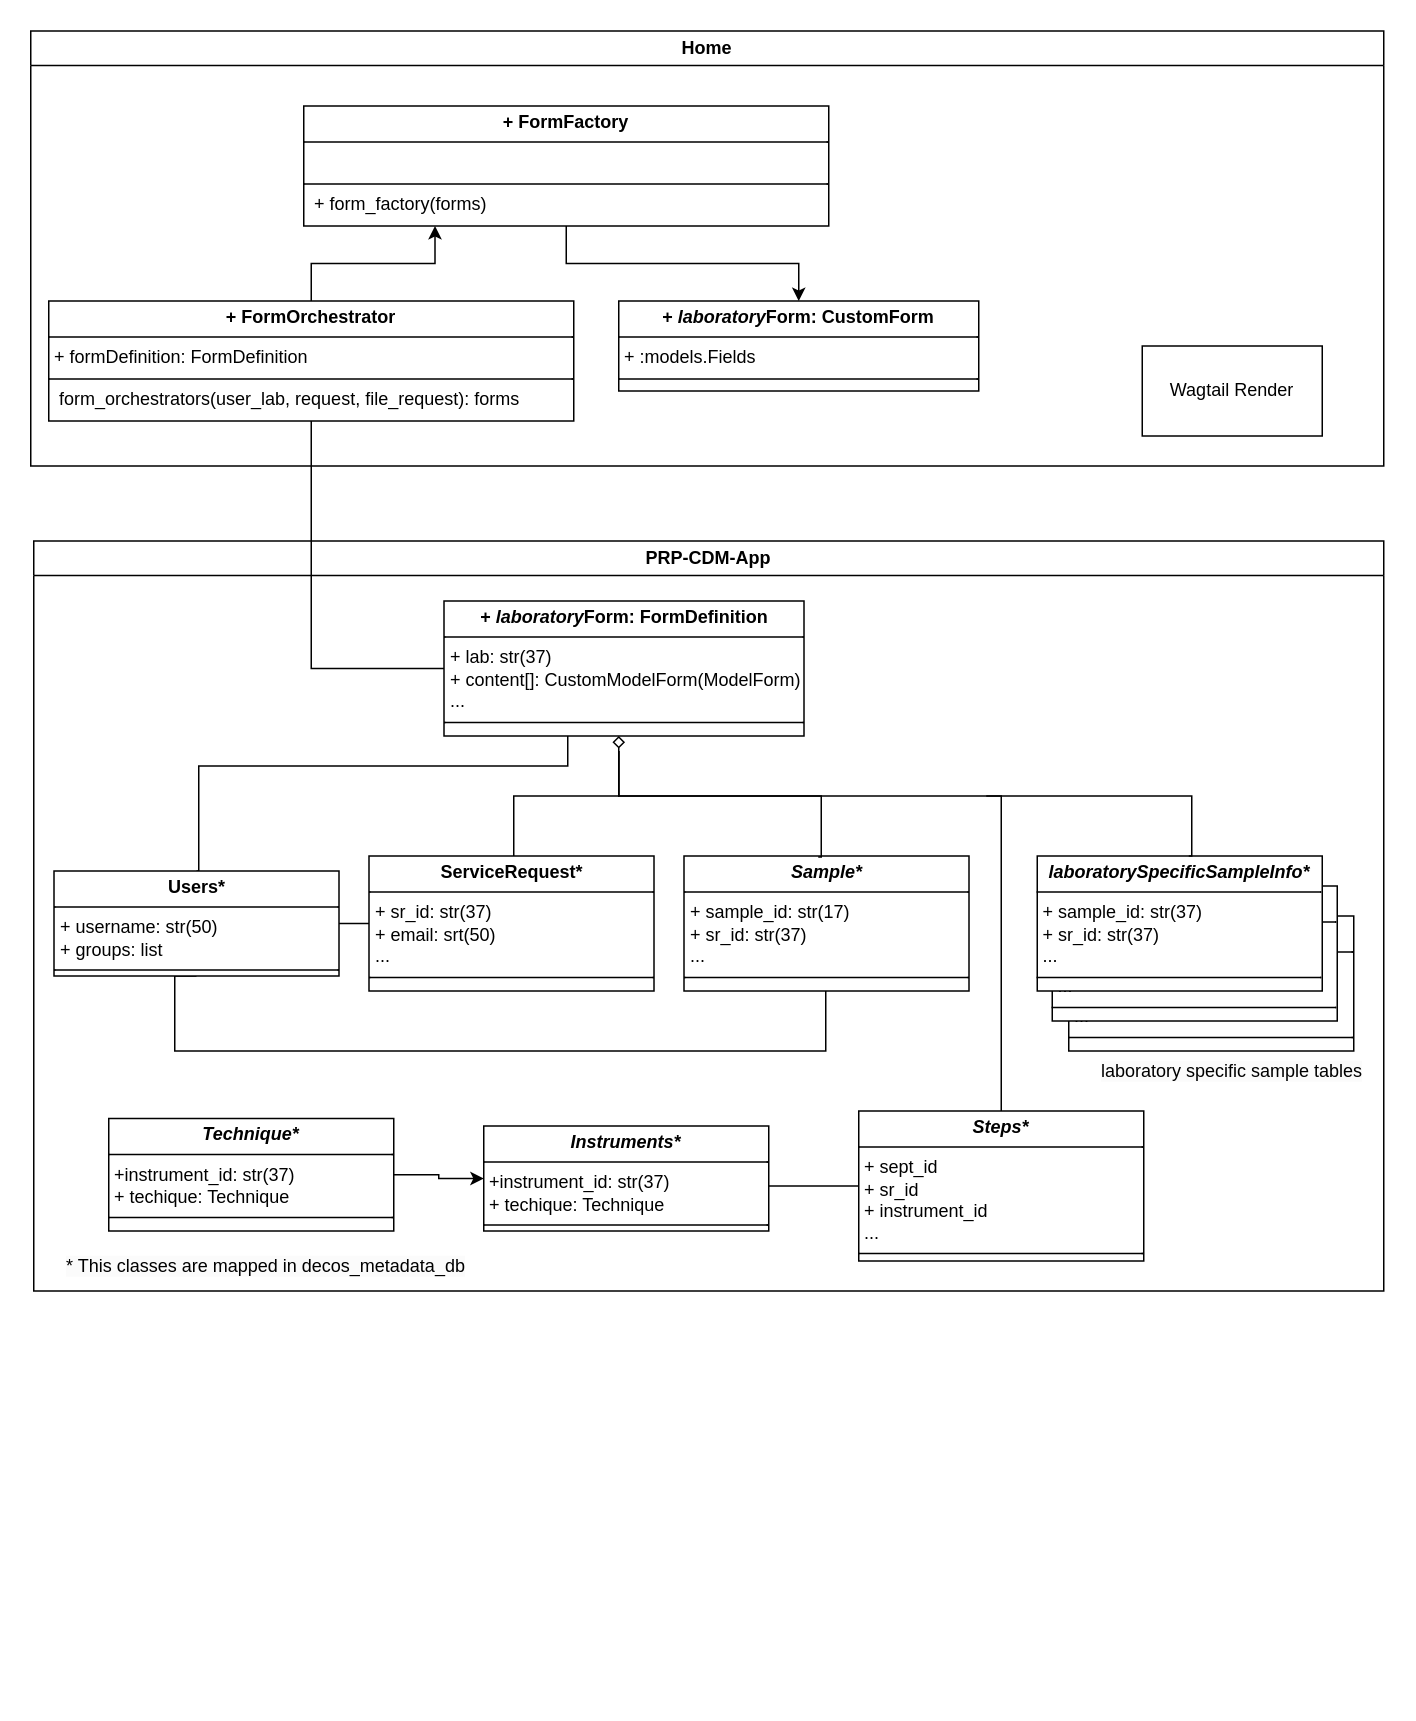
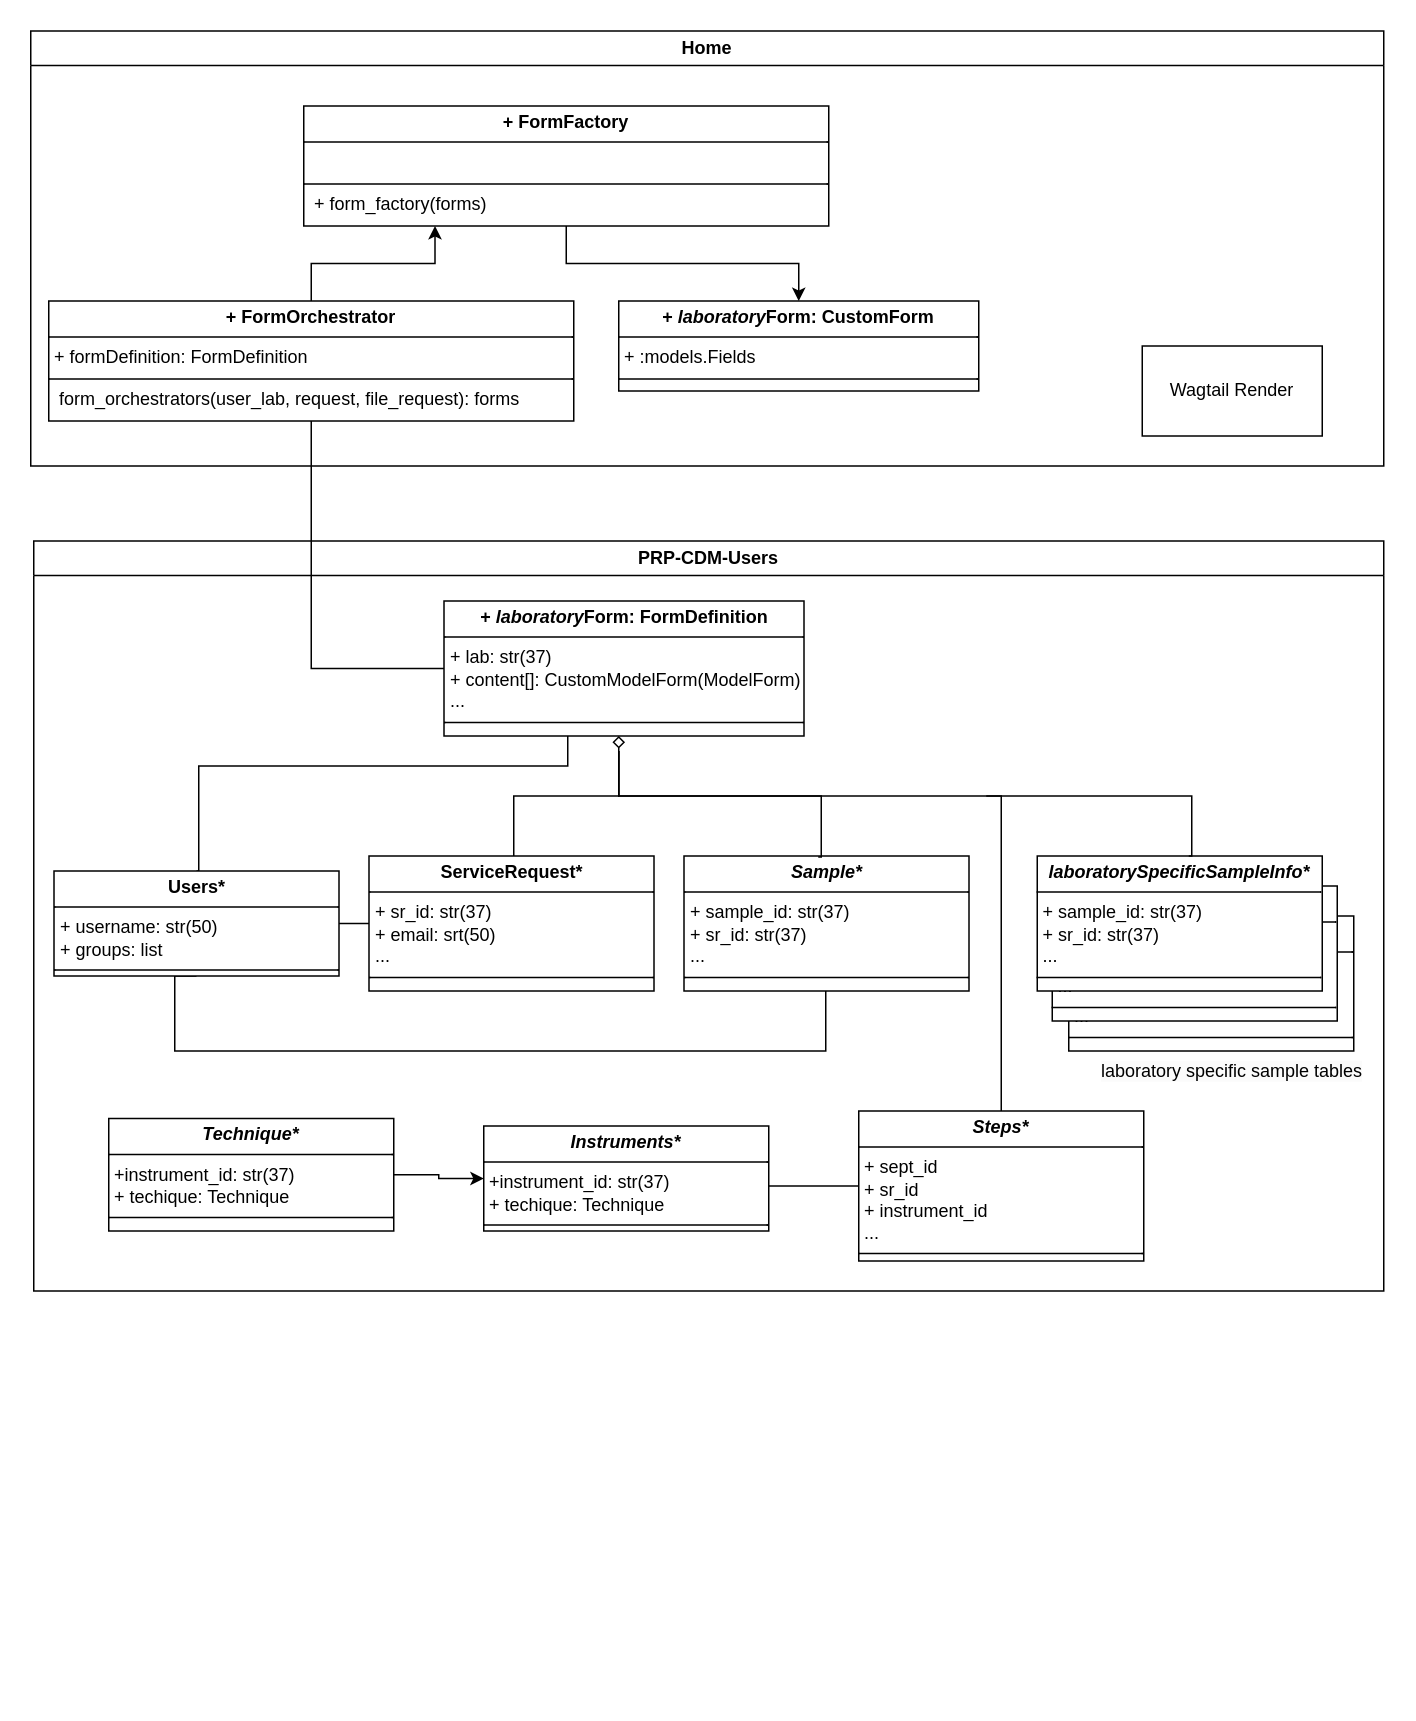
(709, 559) -> (709, 559)
(774, 899) -> (774, 899)
(281, 1261) -> none
